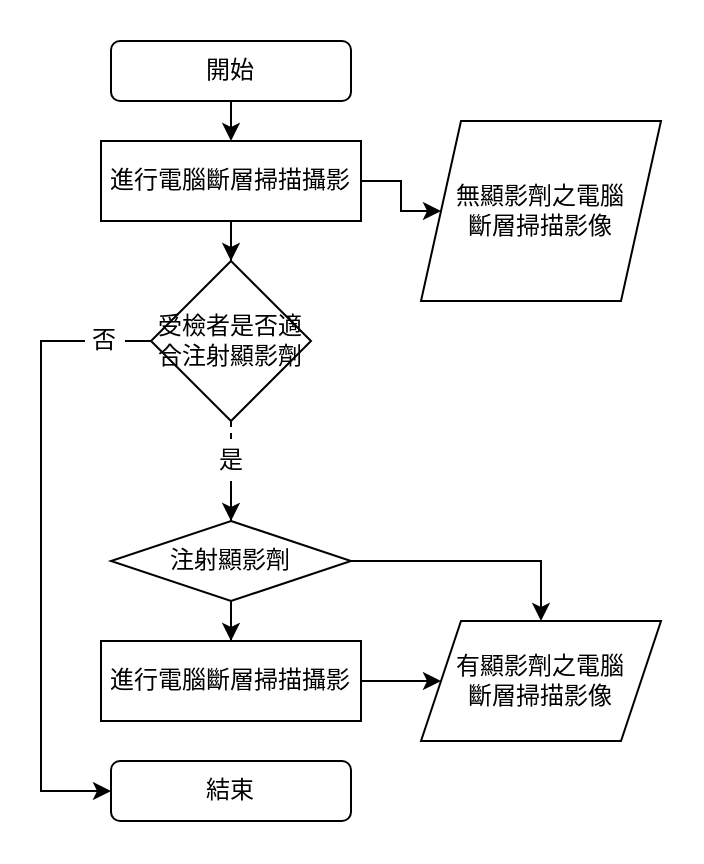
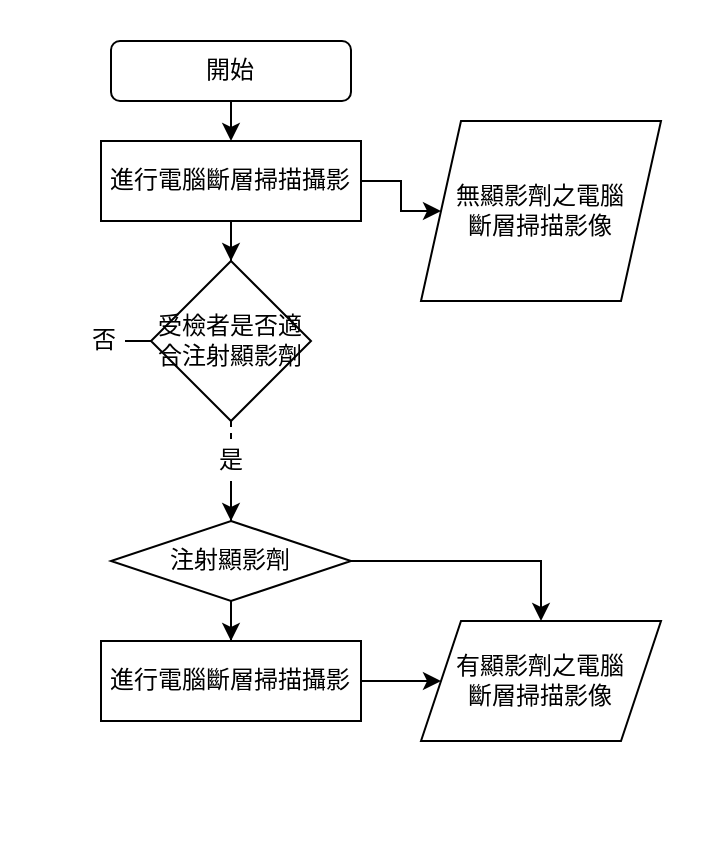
(41, 572) -> none
(231, 791) -> none
